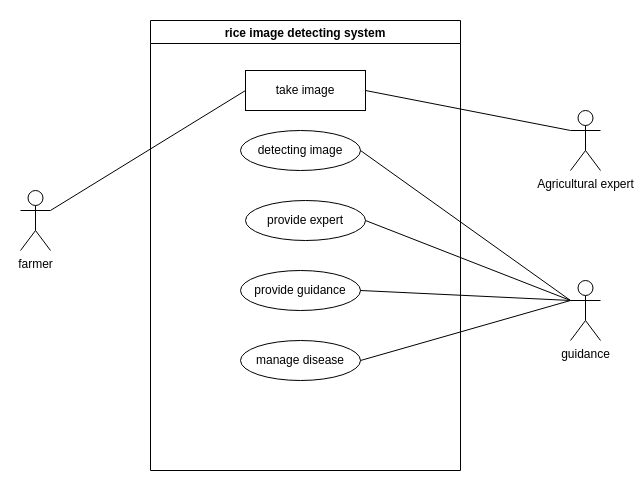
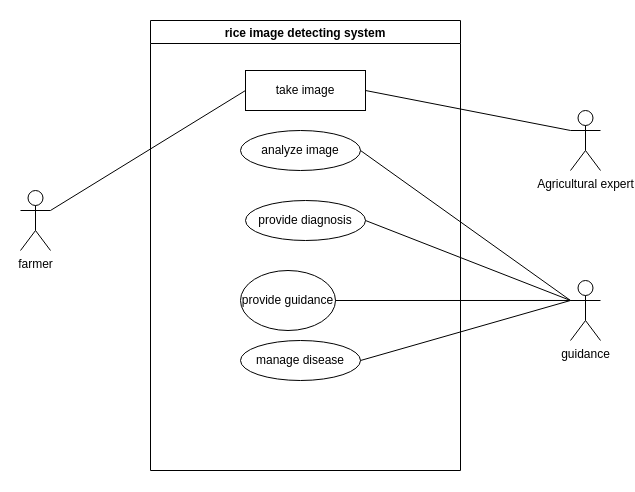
(301, 151) -> (301, 151)
(306, 221) -> (306, 221)
(301, 291) -> (288, 301)
